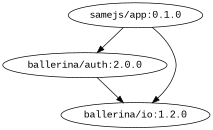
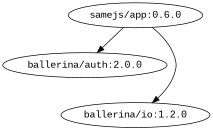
(135, 15) -> (135, 15)
(108, 88) -> none
